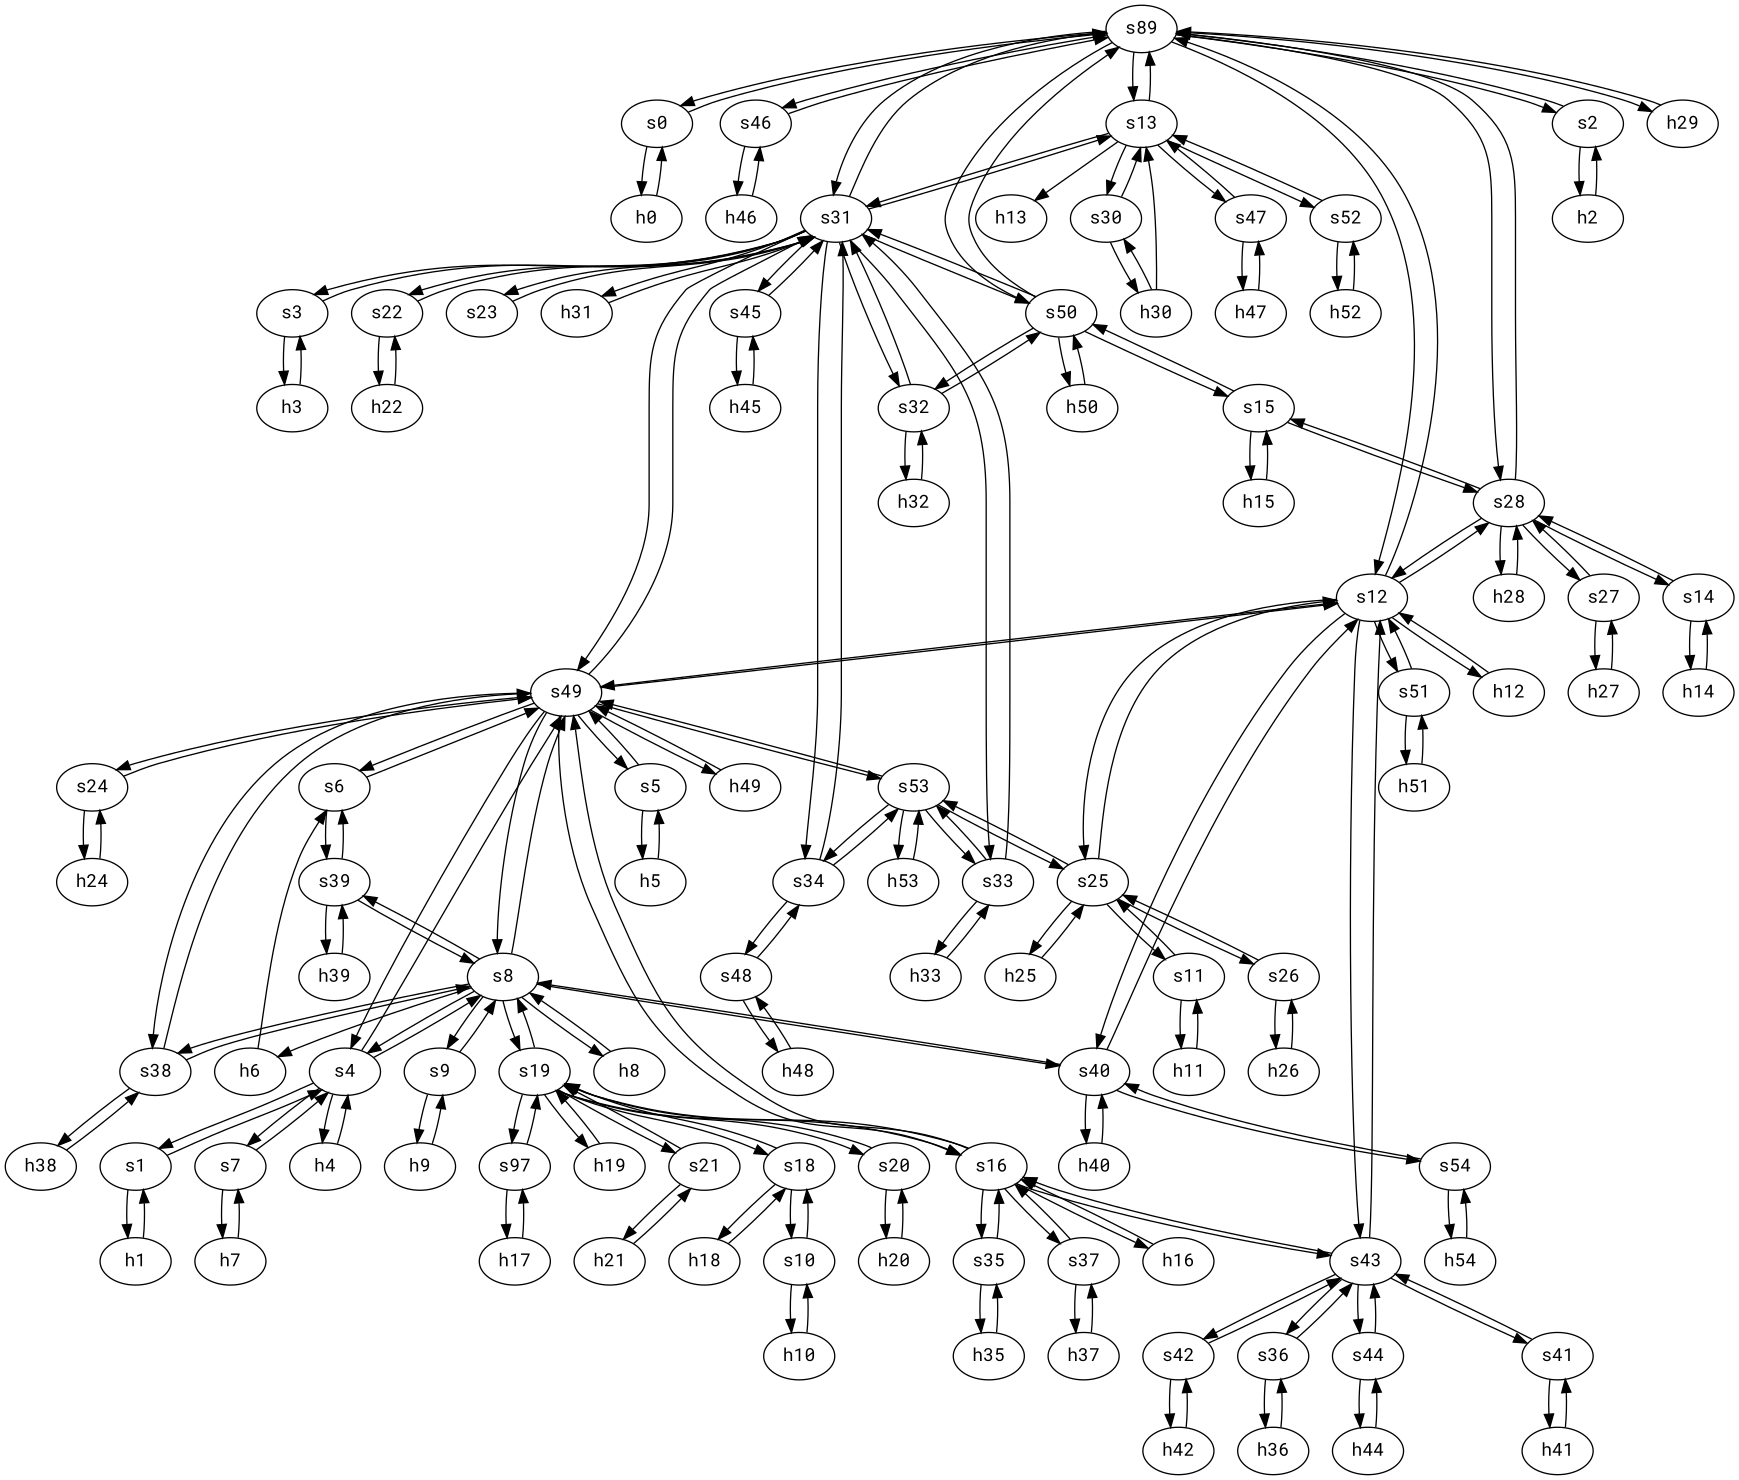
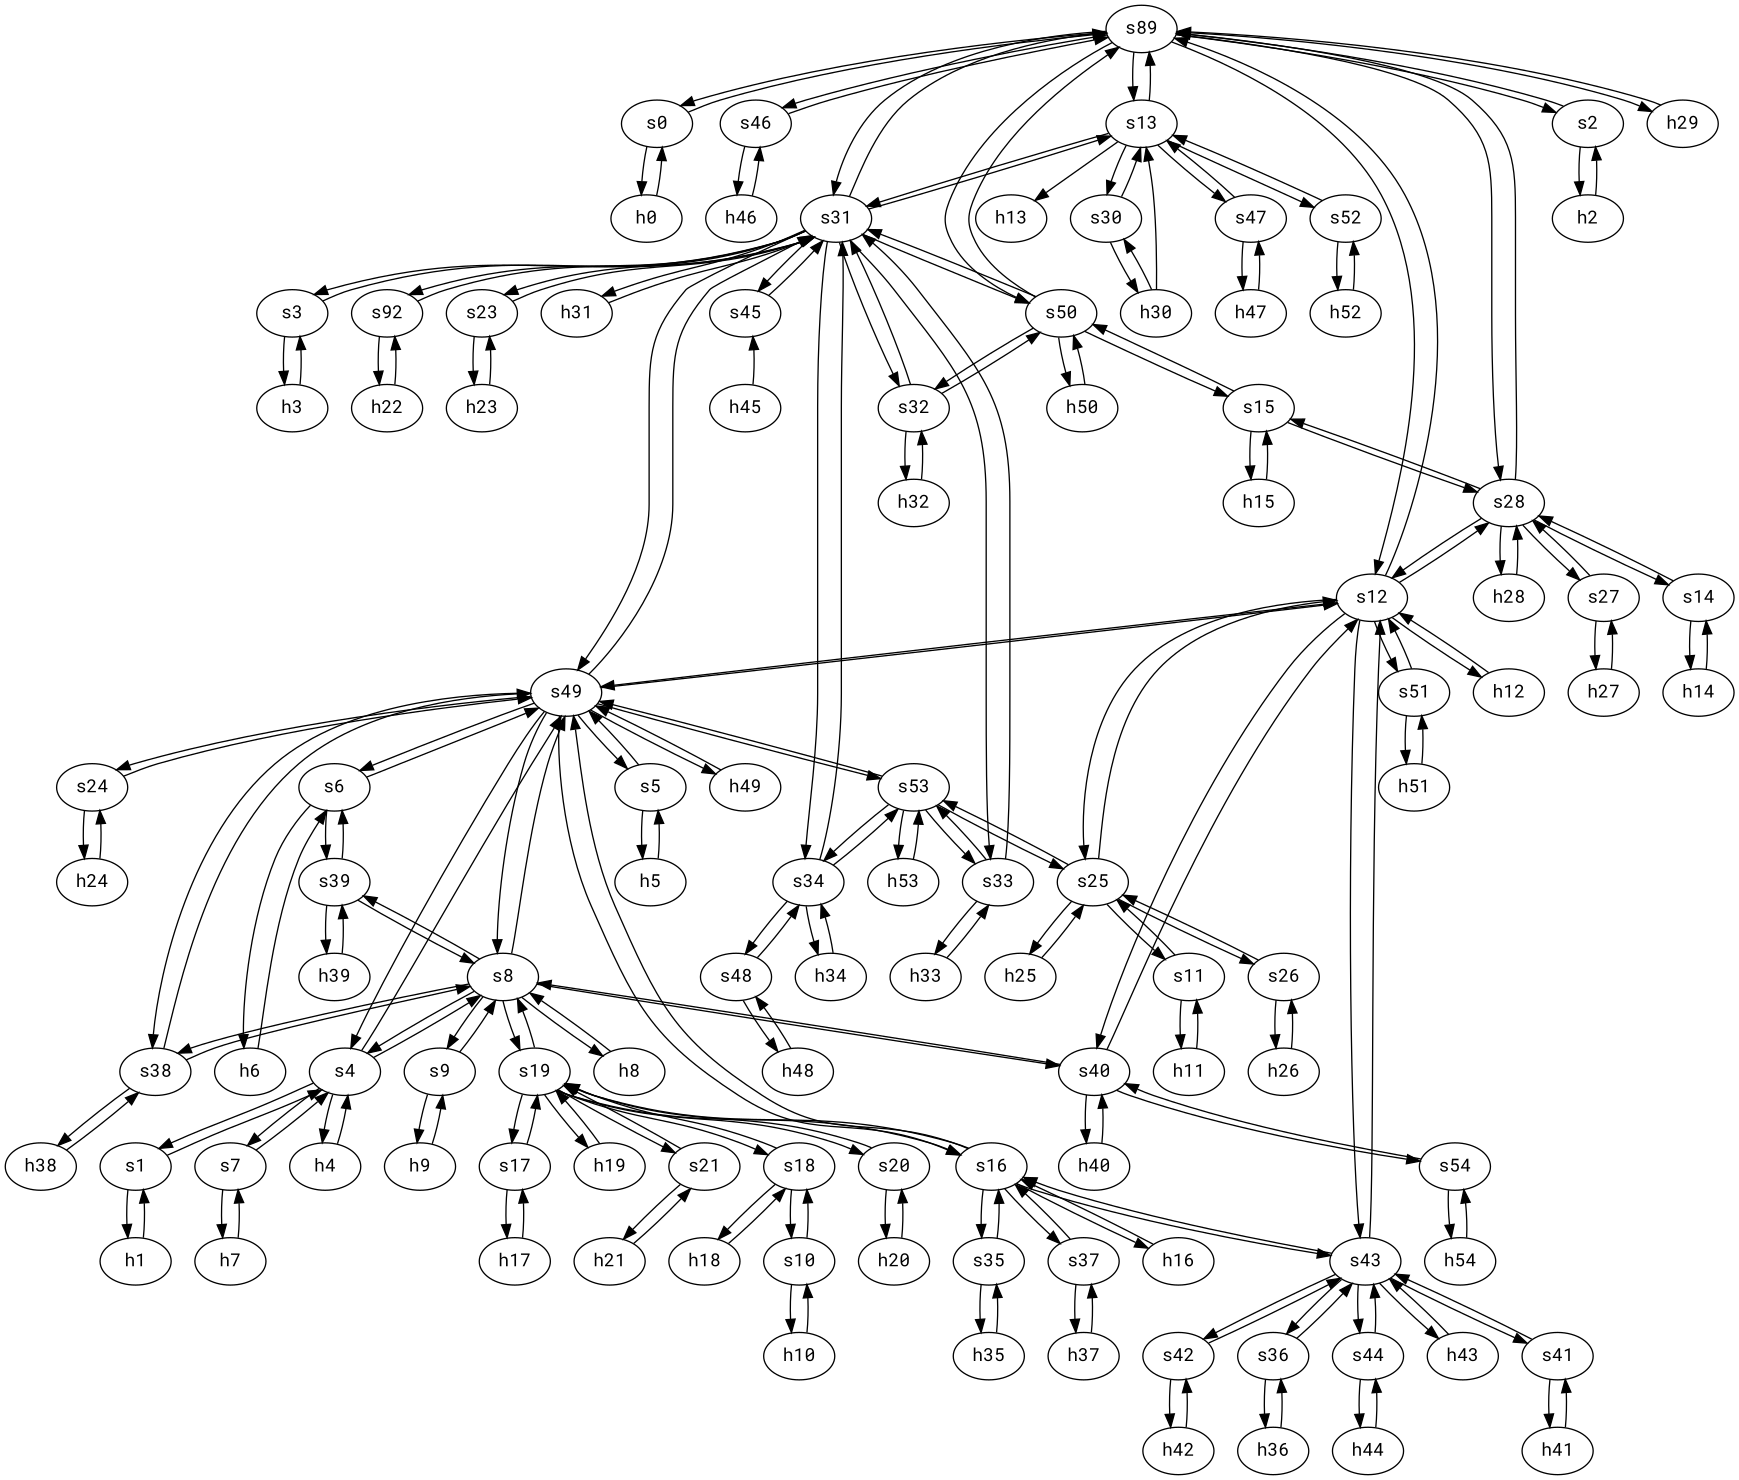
(387, 313) -> (387, 313)
(736, 354) -> none
none -> (482, 408)
none -> (831, 977)
(398, 1011) -> (258, 914)
(515, 1167) -> (515, 1167)
none -> (1463, 1356)
